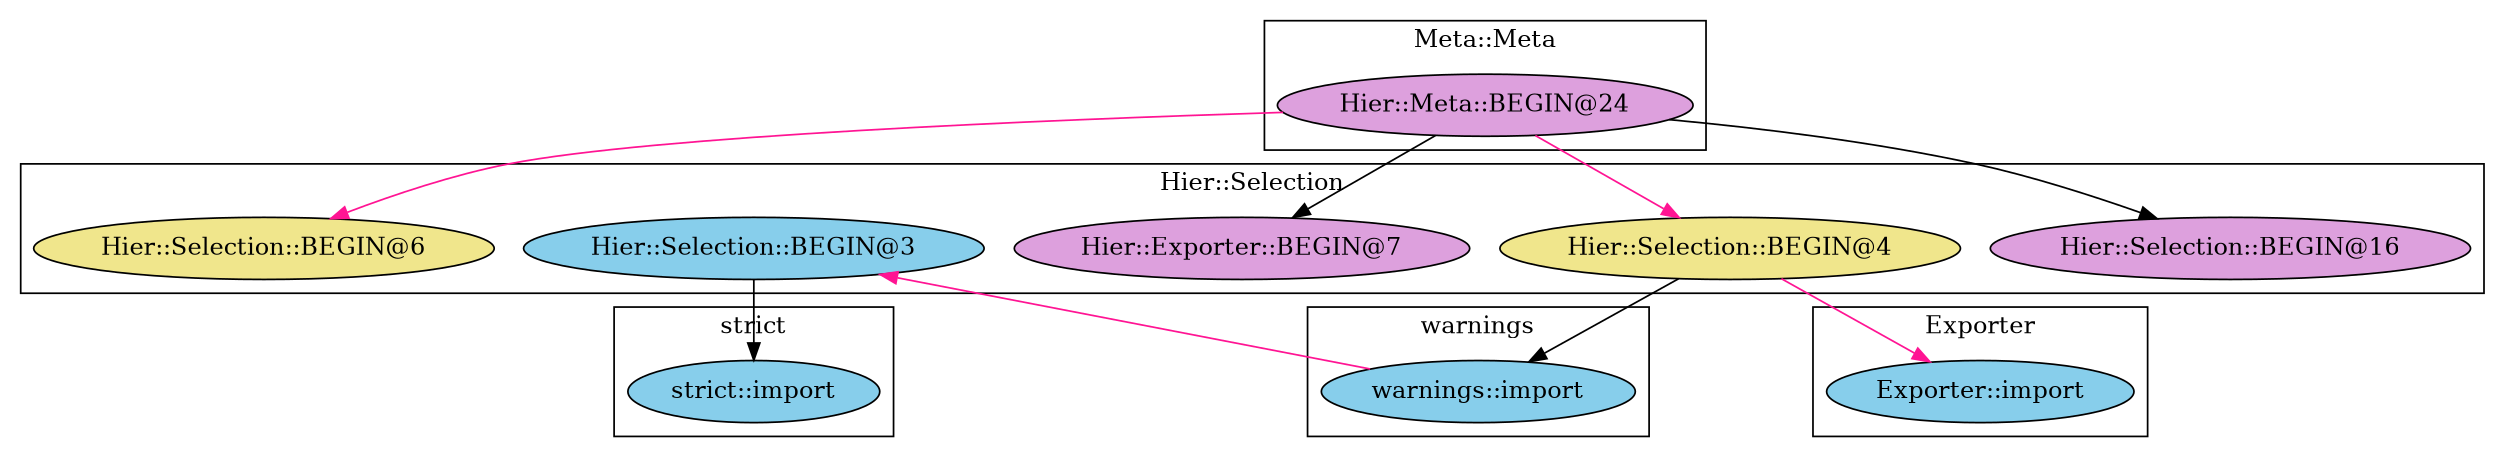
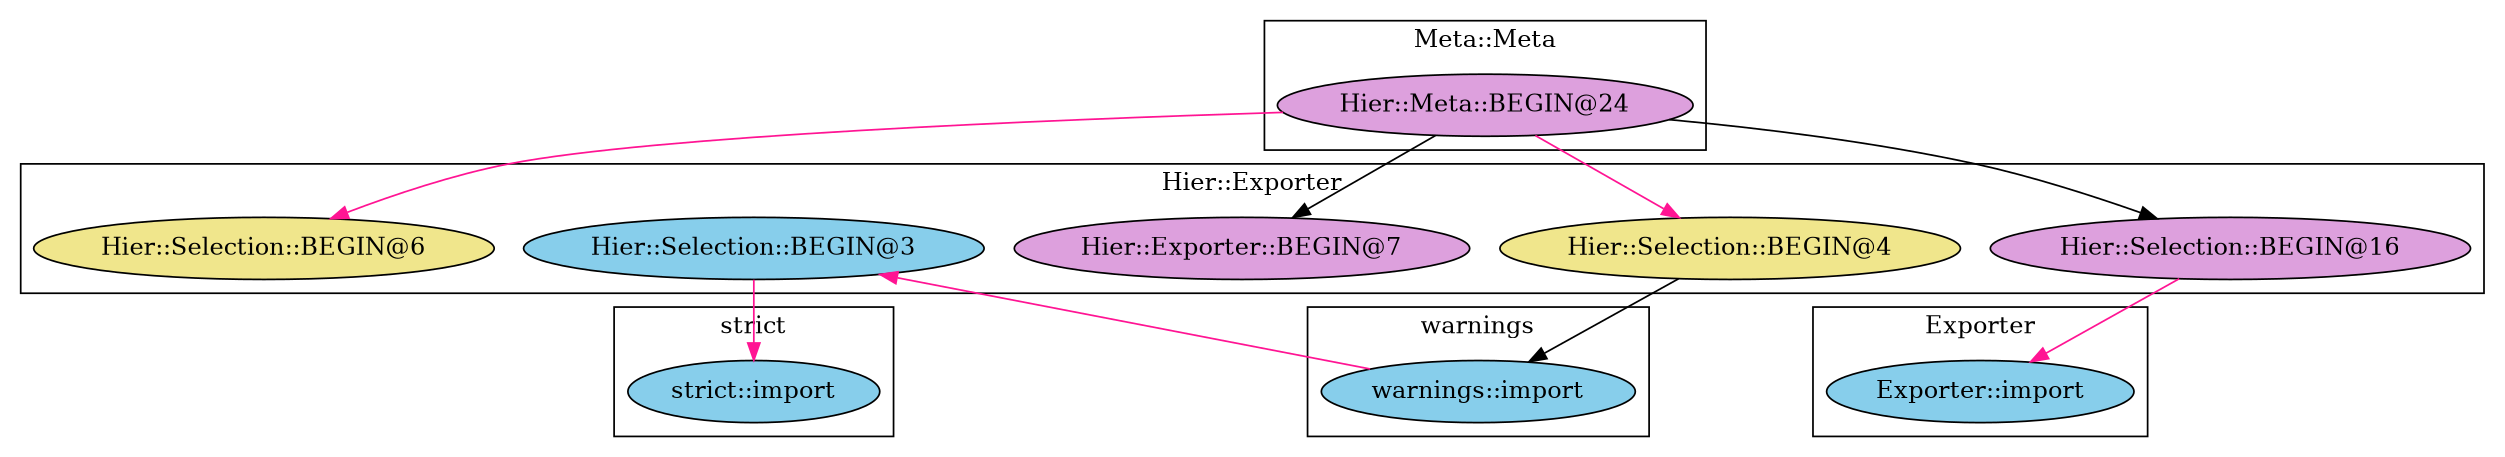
(1252, 184) -> (1252, 184)
(754, 318) -> (754, 318)
(1851, 318) -> (2109, 318)
